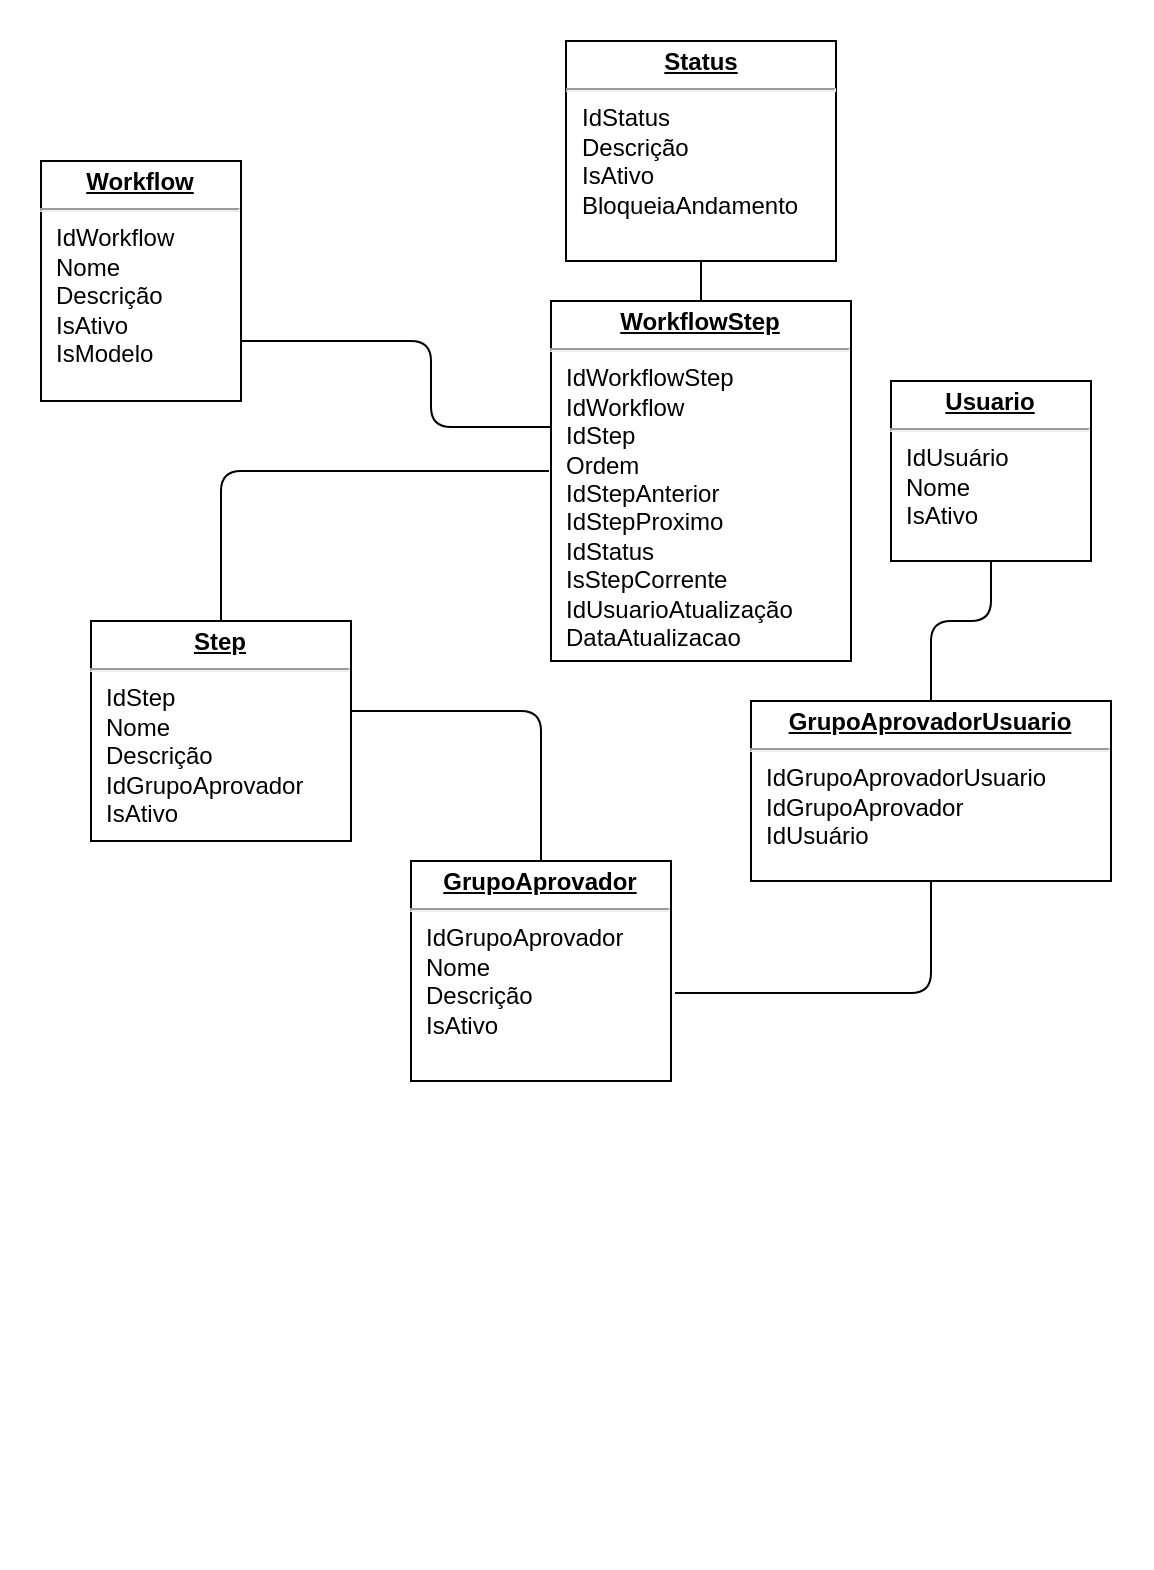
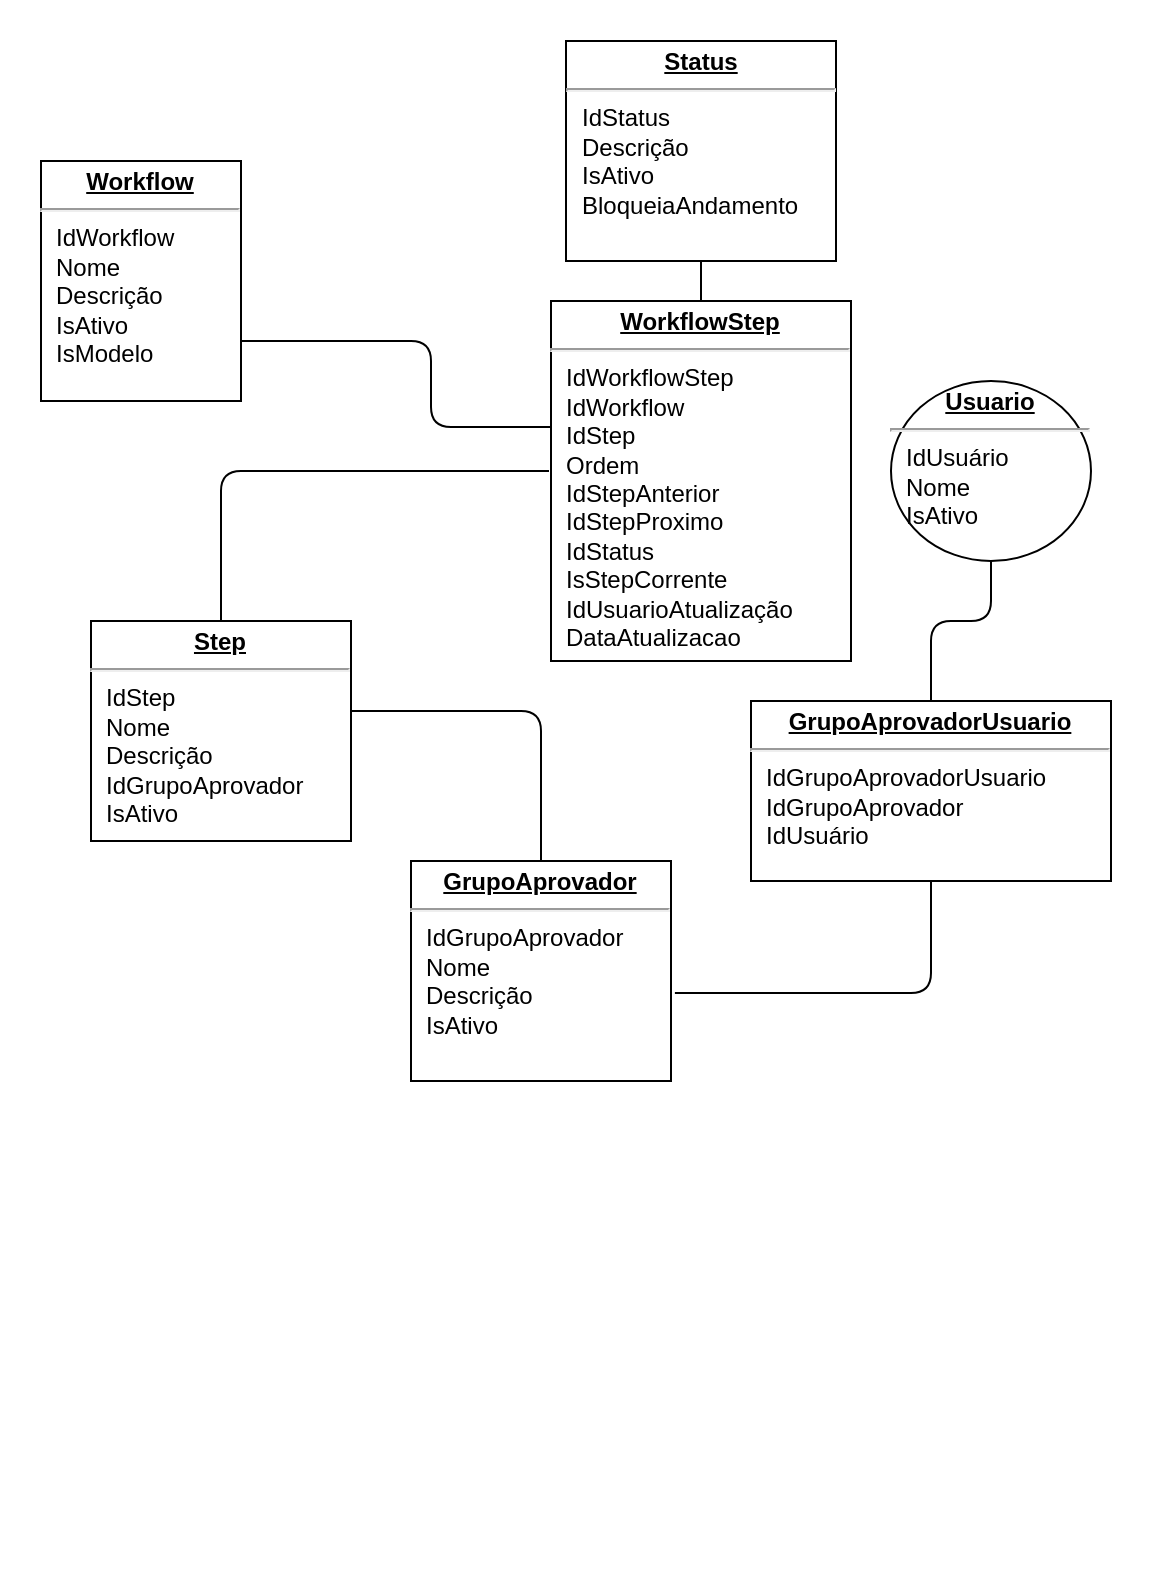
(991, 471) -> (991, 471)
